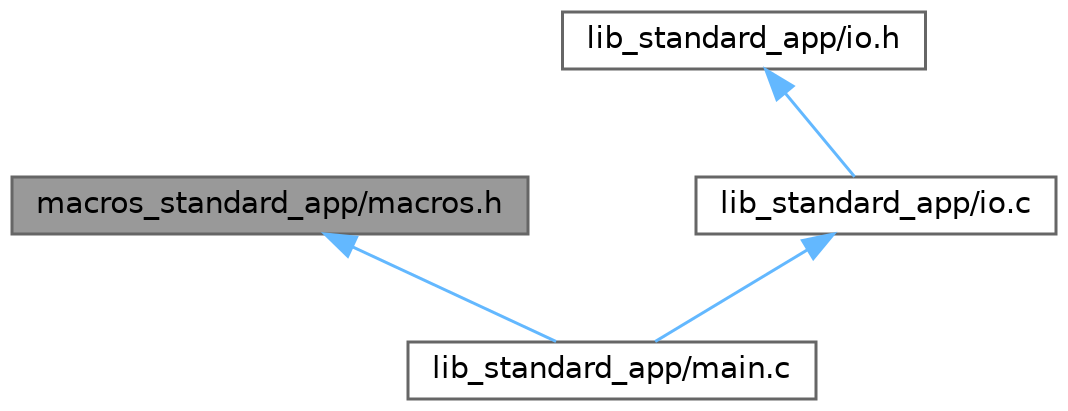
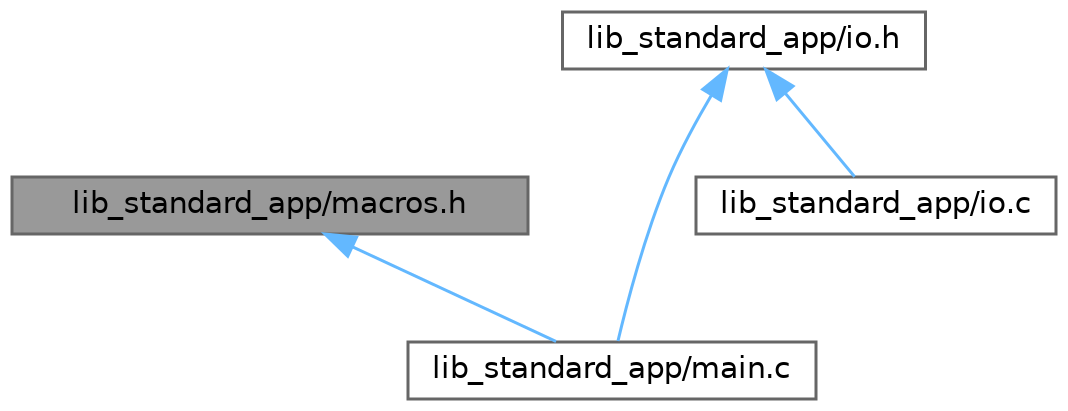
(270, 206) -> (270, 206)
(731, 296) -> (655, 214)
